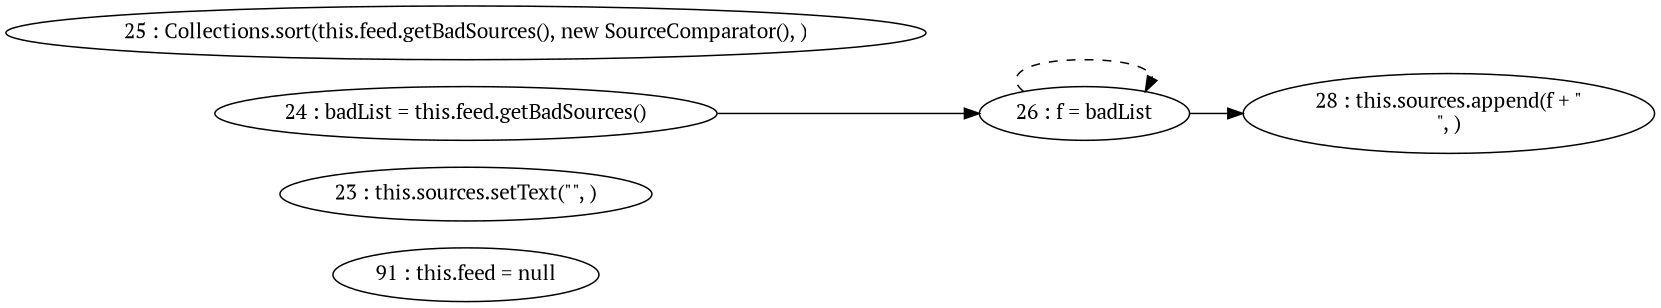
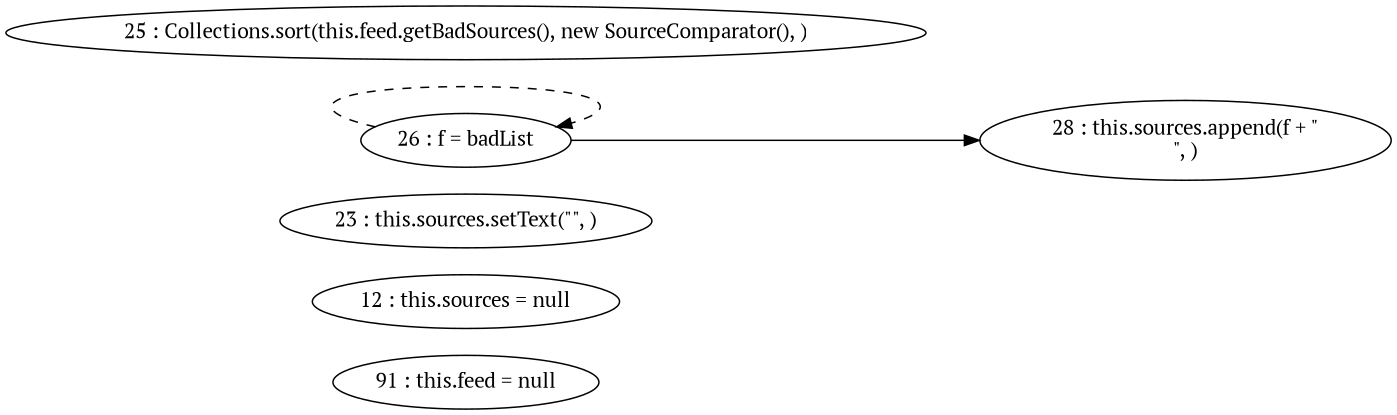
(466, 113) -> none
none -> (466, 302)
